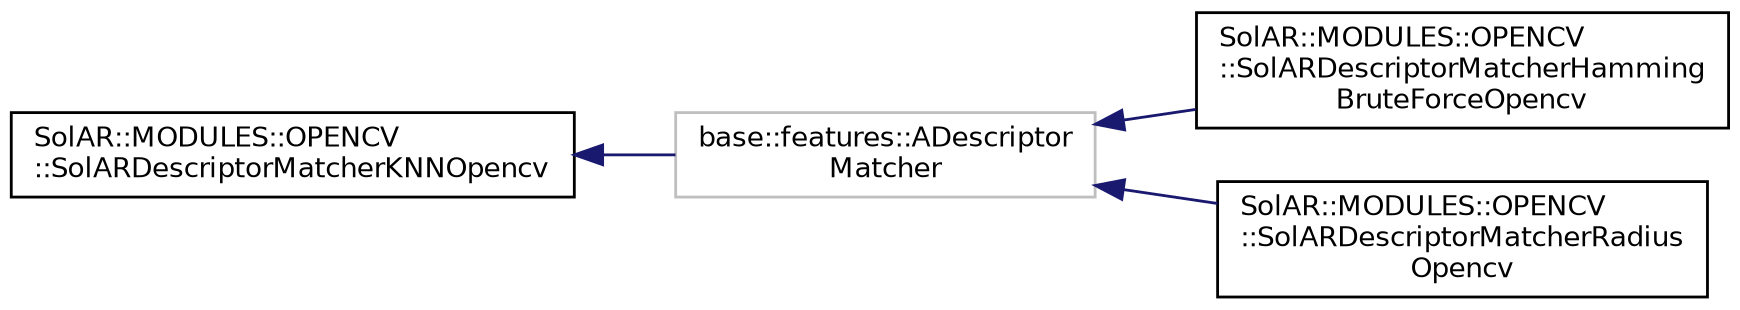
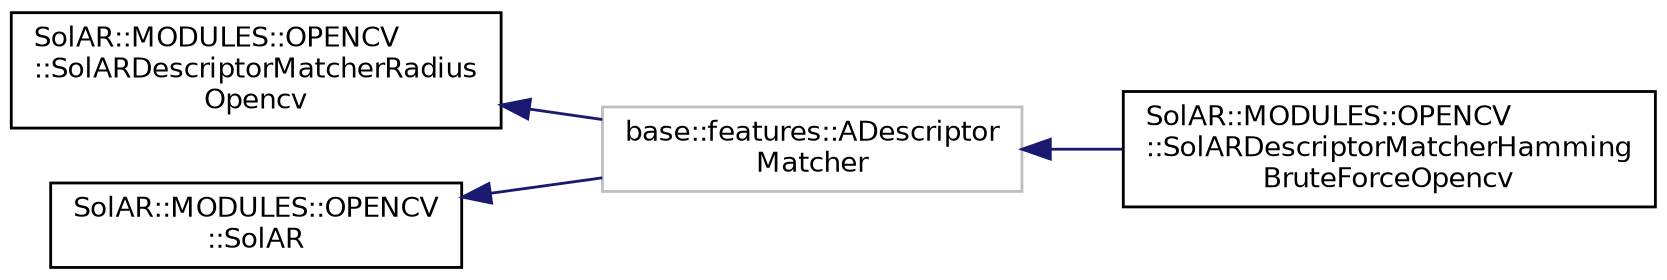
(293, 155) -> (256, 225)
(1170, 197) -> (566, 114)
